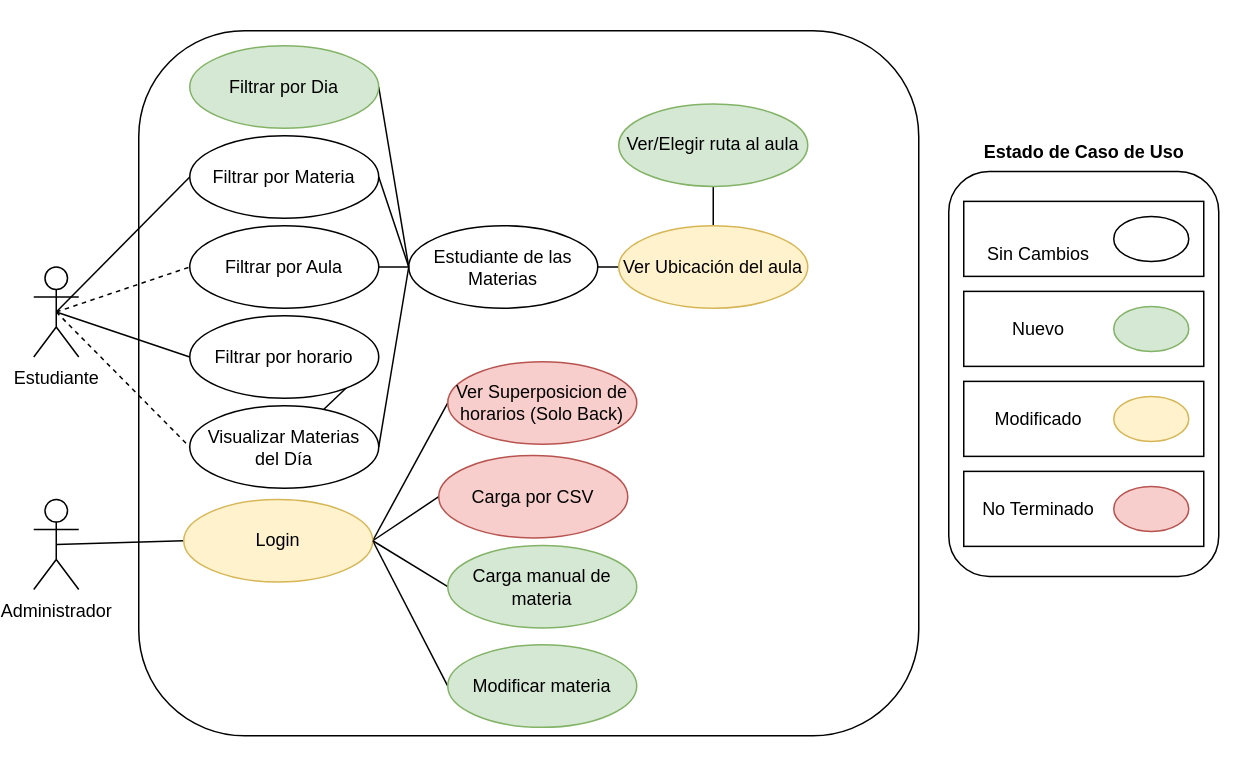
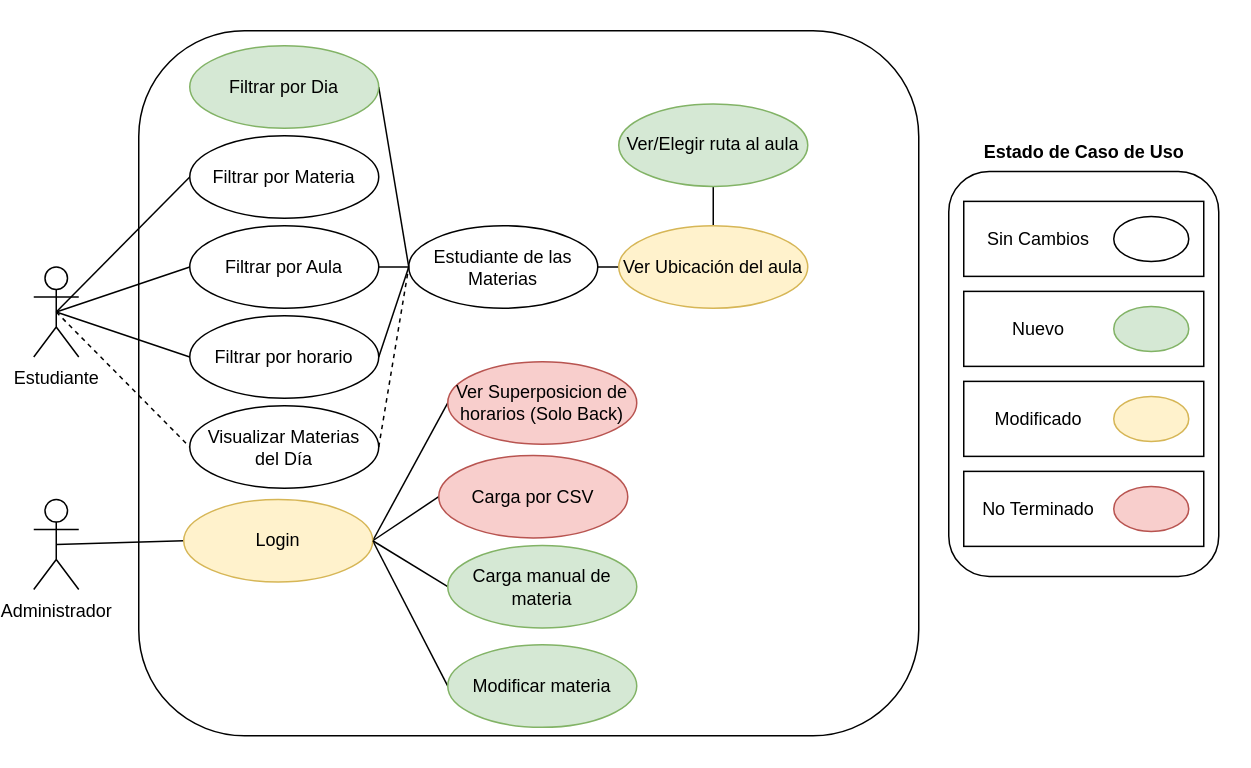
(392, 215) -> none
(1039, 254) -> (1039, 239)
(133, 286) -> (133, 286)
(393, 359) -> (393, 359)
(335, 398) -> (391, 322)
